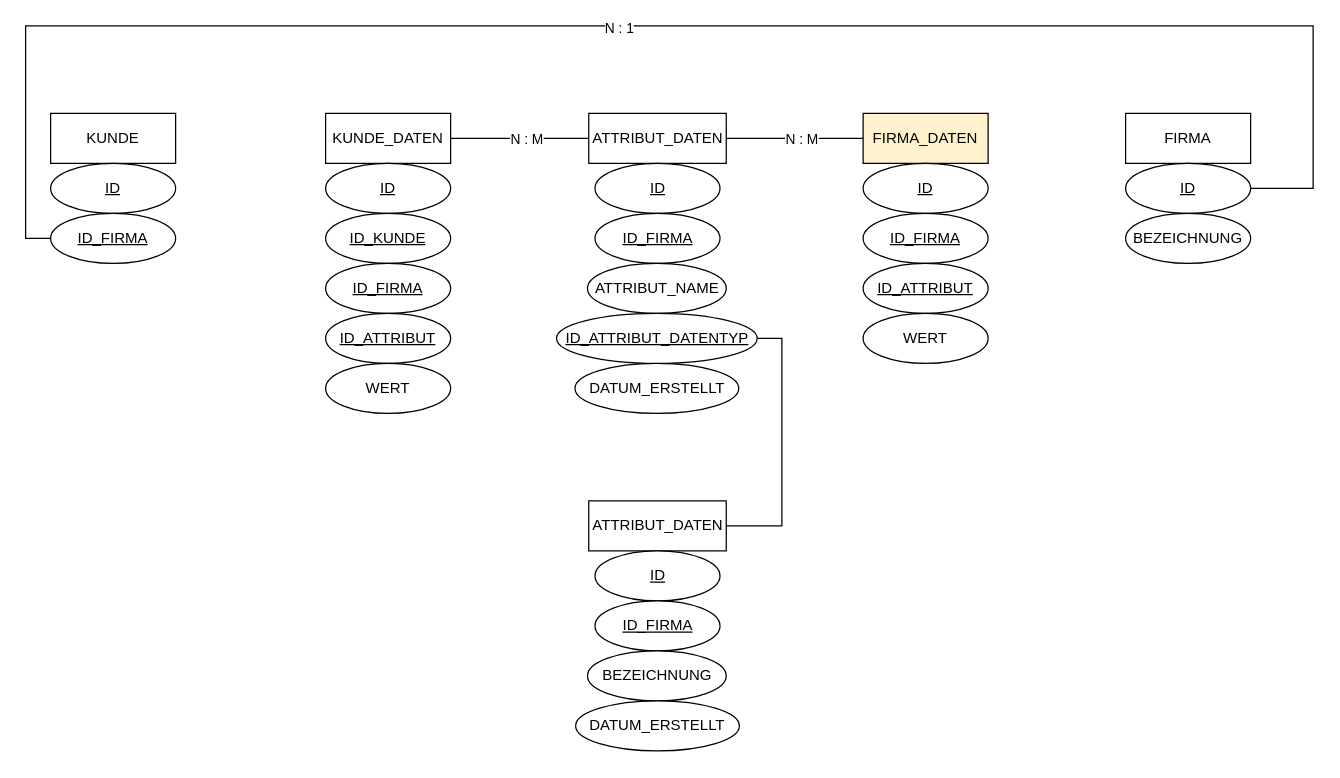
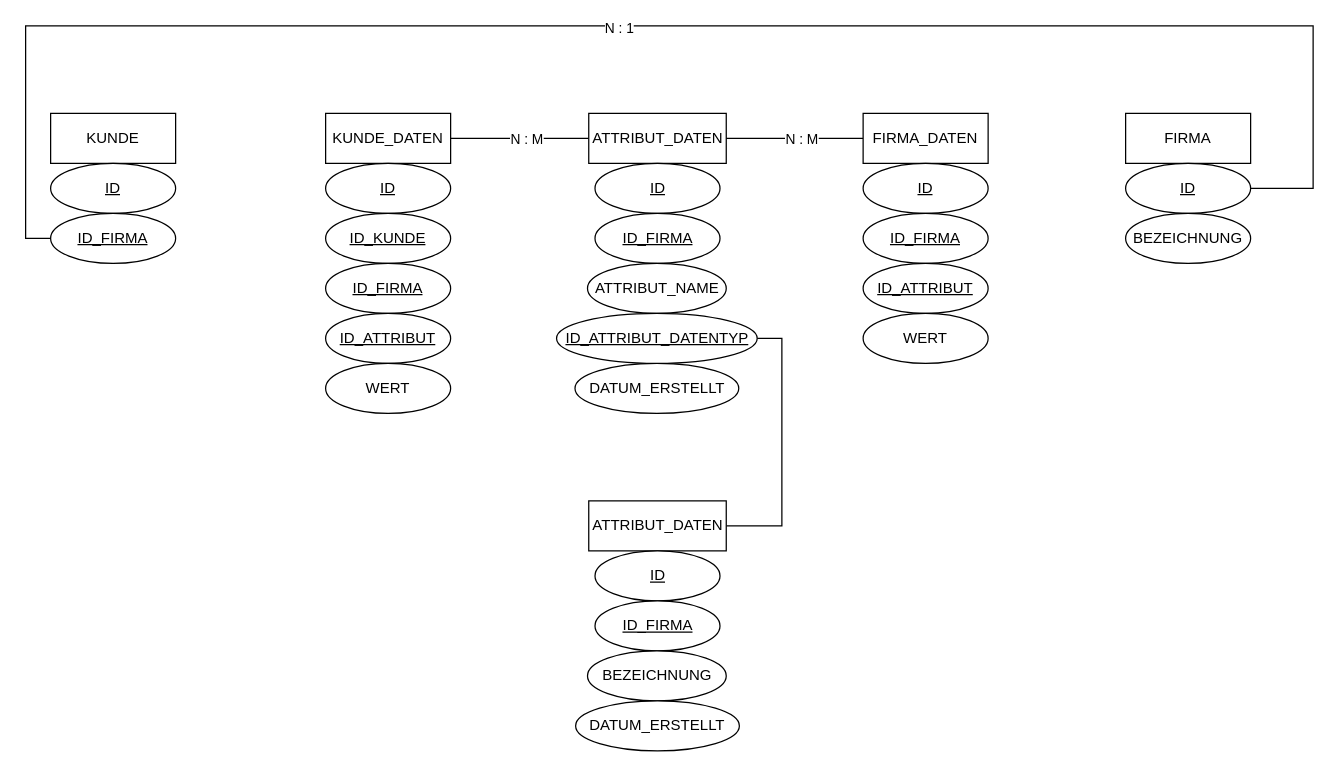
(926, 138) -> (926, 138)
